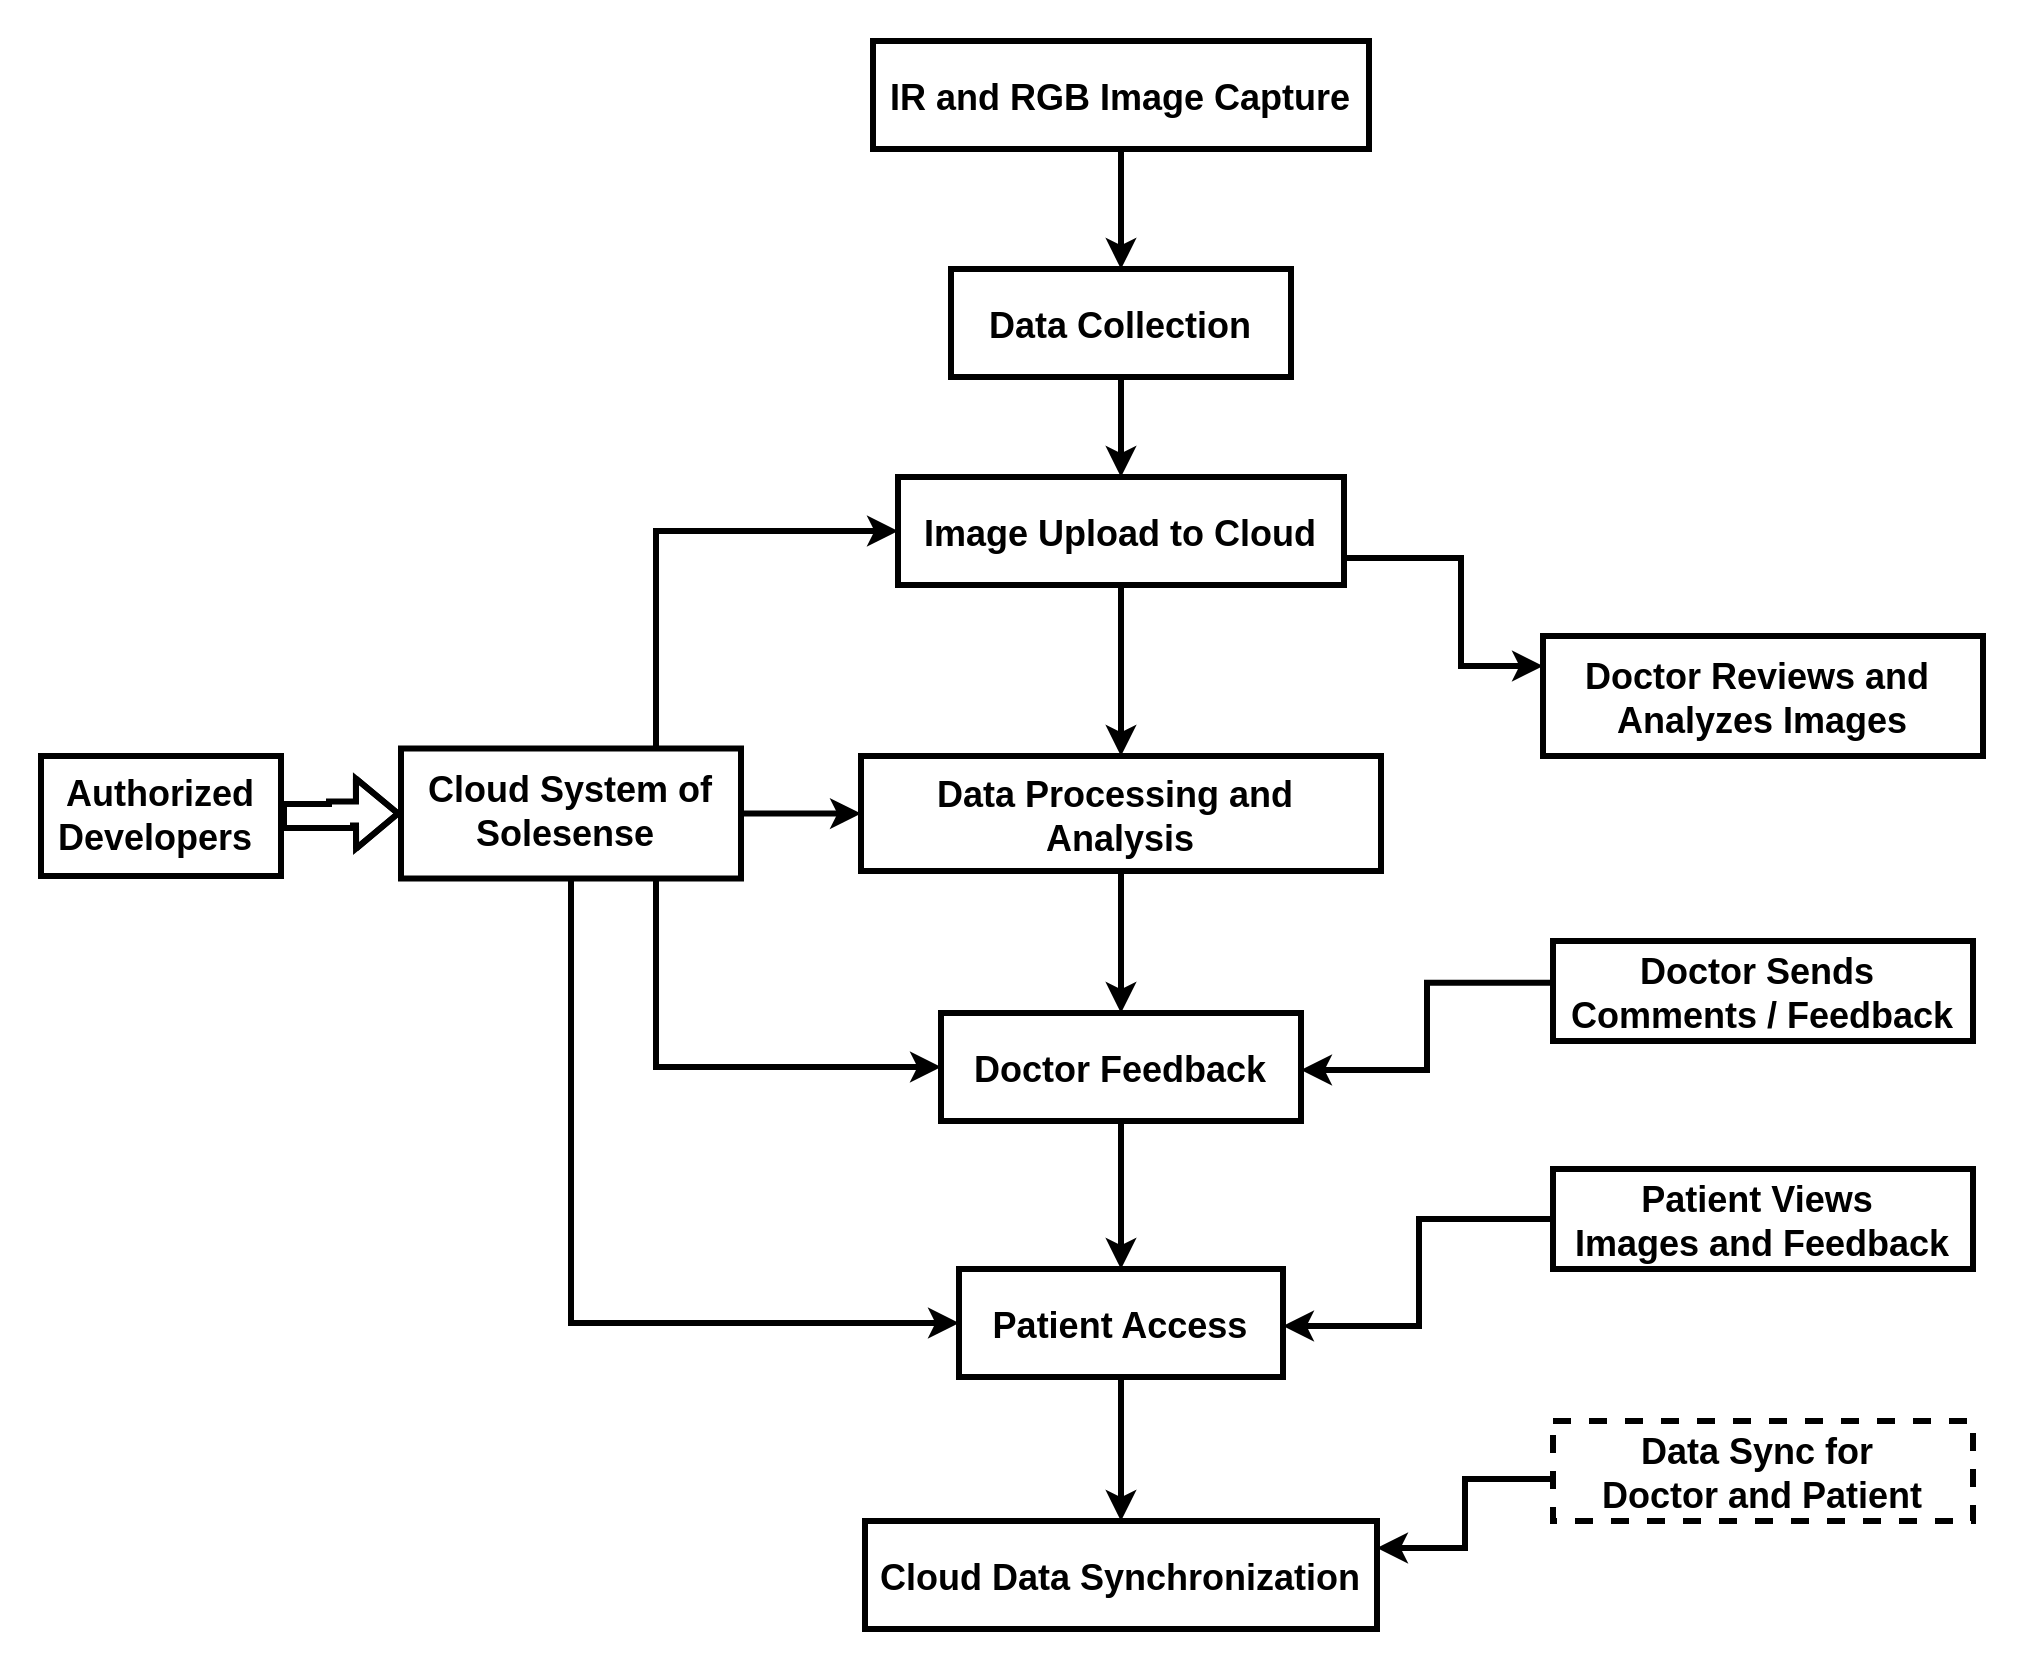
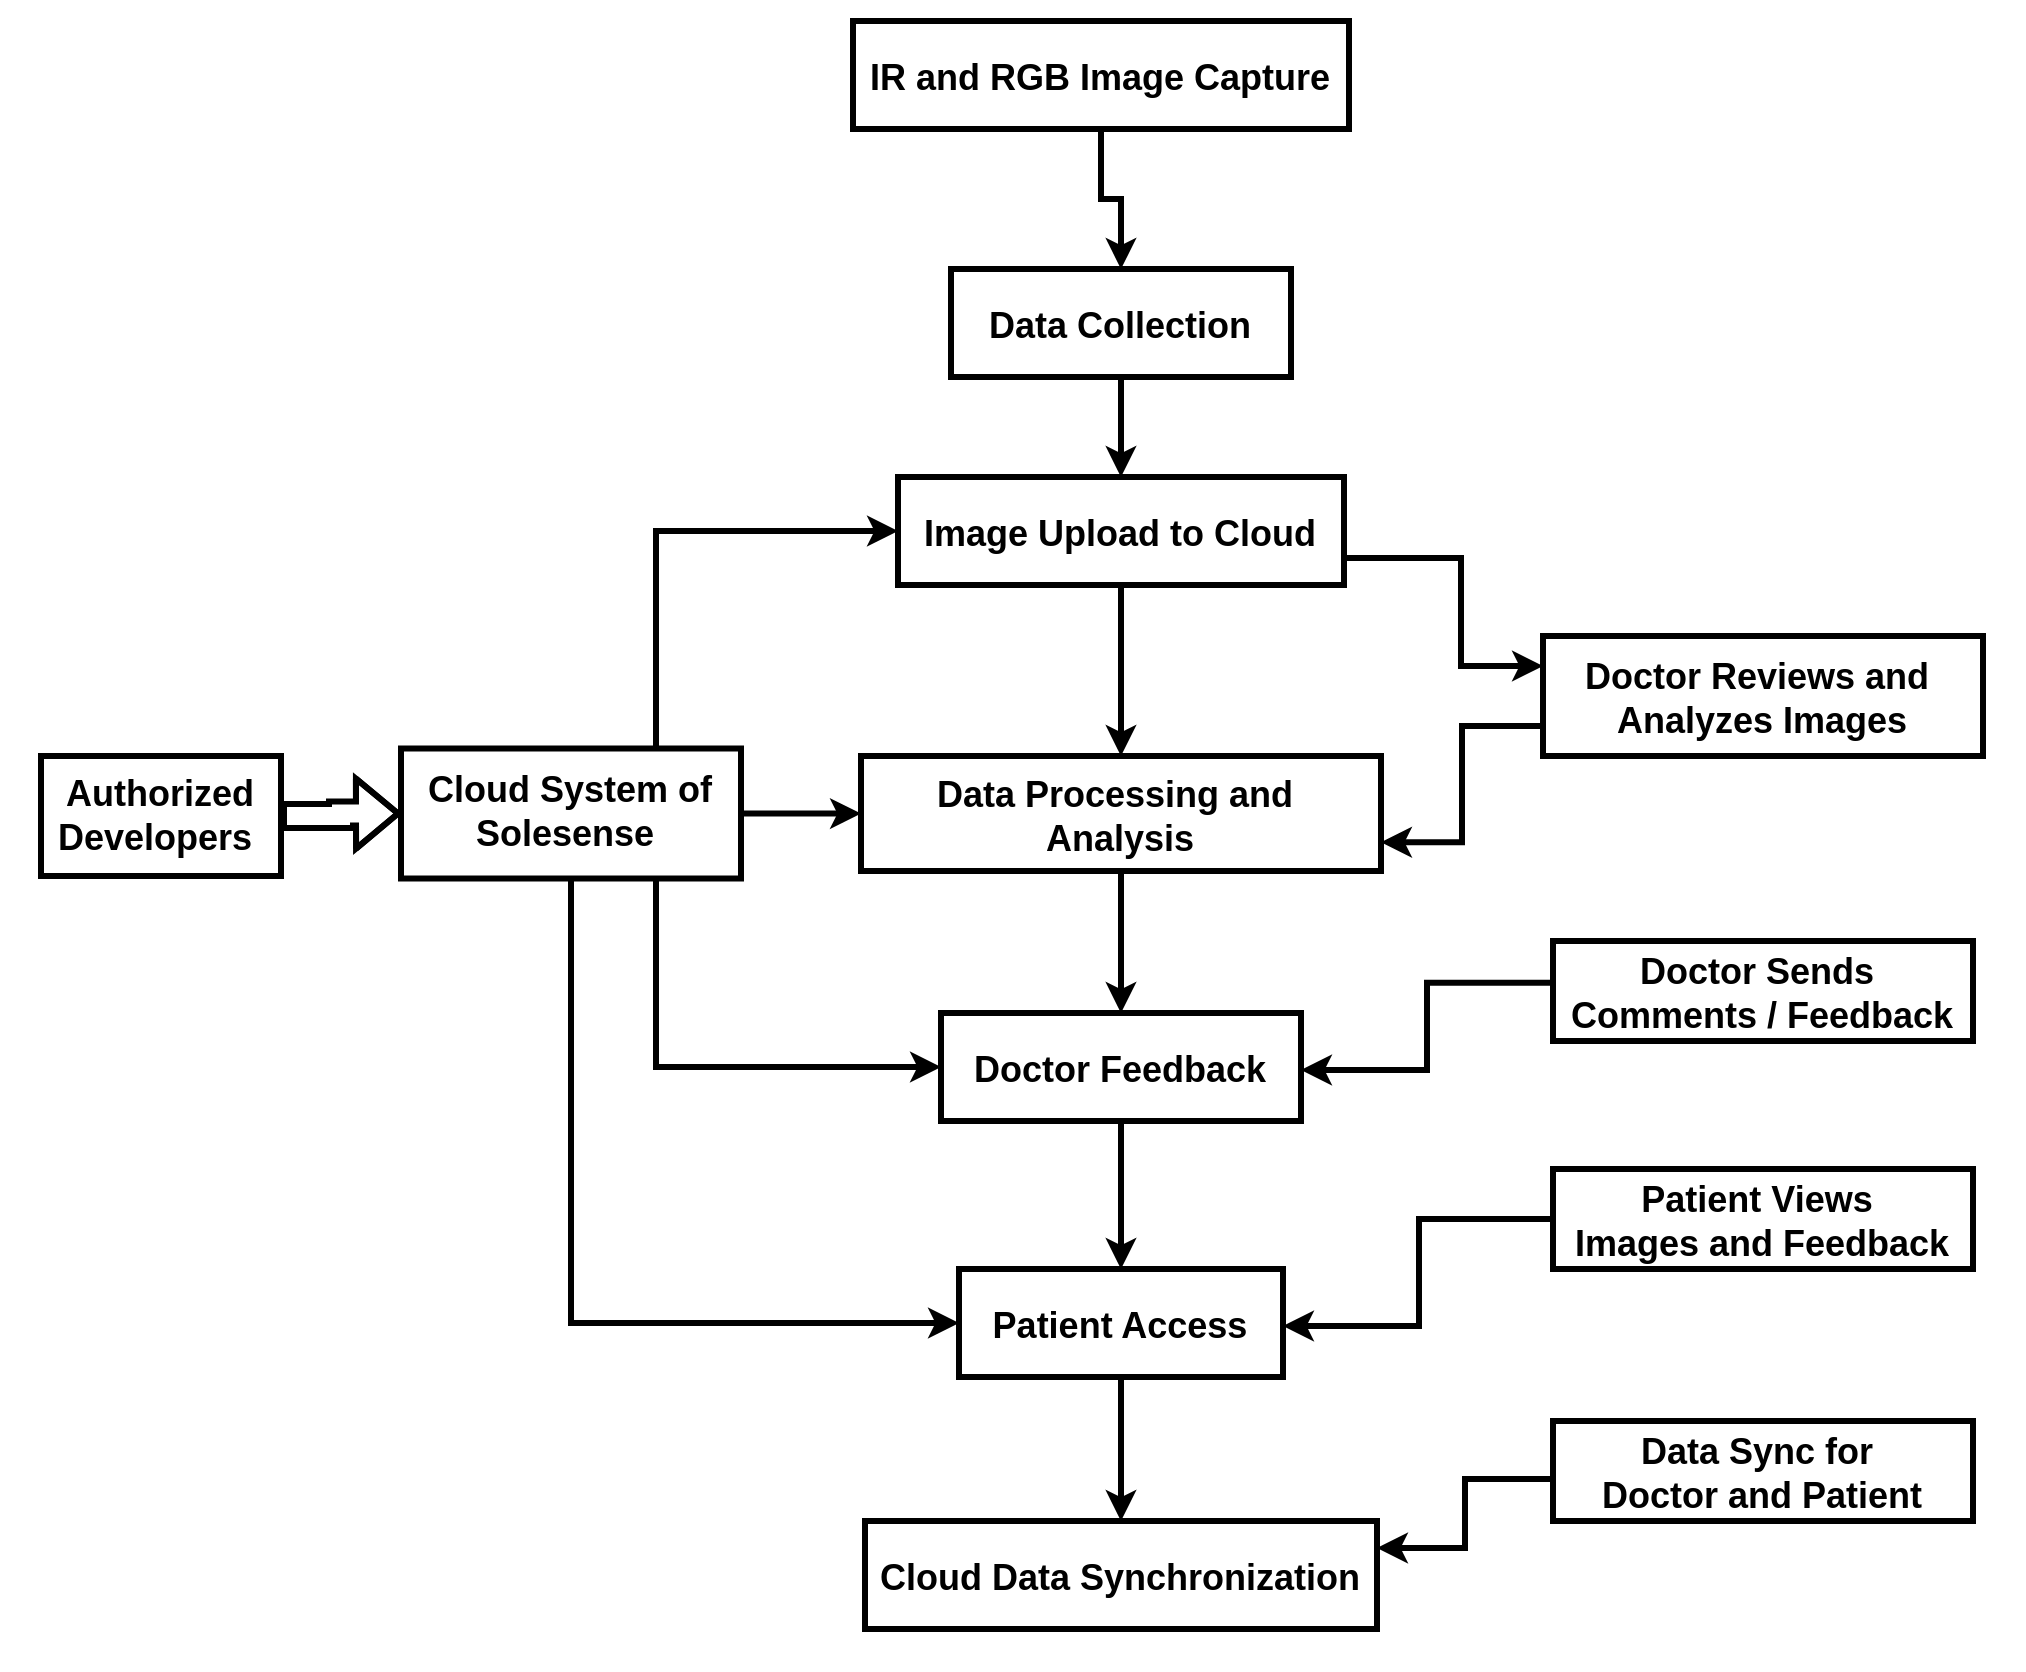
(1121, 95) -> (1101, 75)
none -> (1462, 774)
(1763, 1471) -> (1763, 1471)
